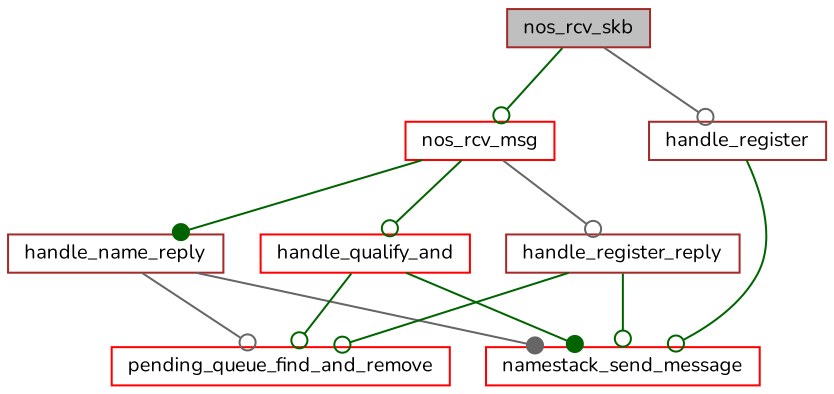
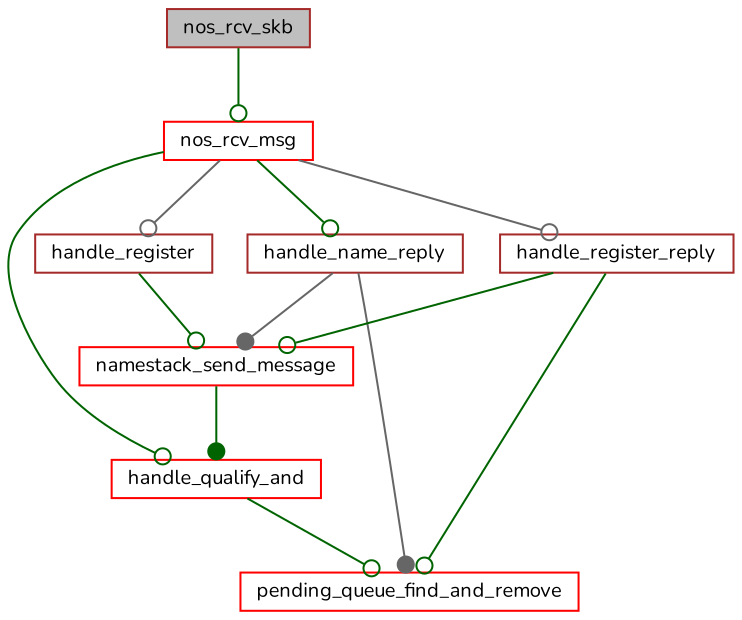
(651, 80) -> (187, 191)
(306, 195) -> (290, 191)
(191, 305) -> (382, 414)
(495, 310) -> (216, 415)
